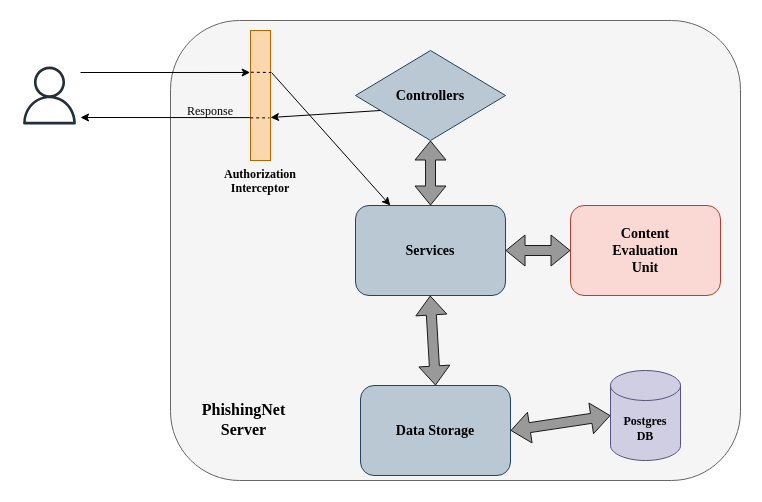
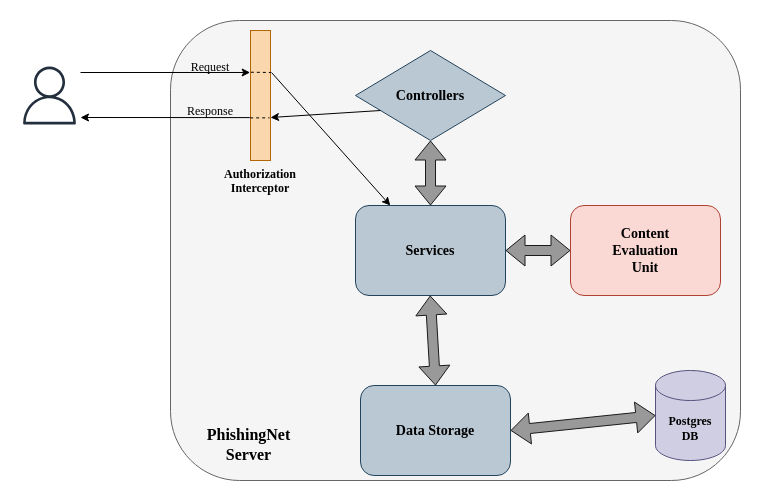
none -> (211, 68)
(646, 416) -> (691, 416)
(244, 419) -> (249, 444)
